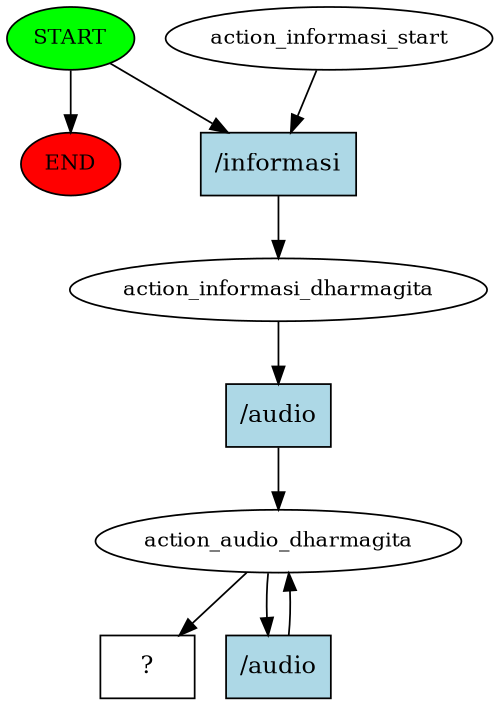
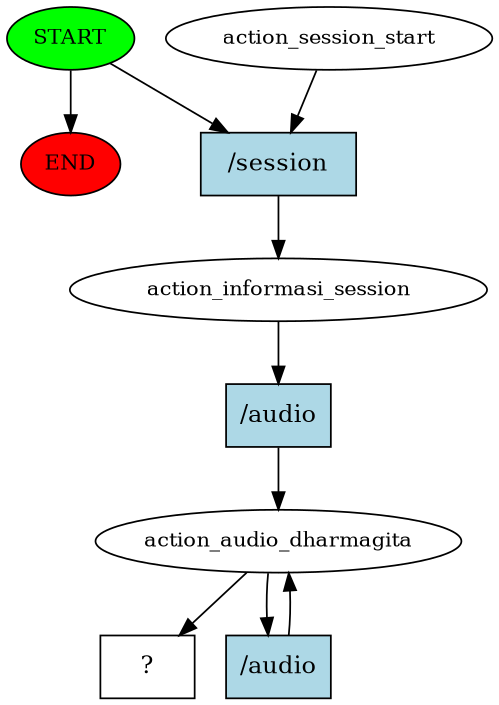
(329, 38) -> (329, 38)
(278, 164) -> (278, 164)
(278, 290) -> (278, 290)
